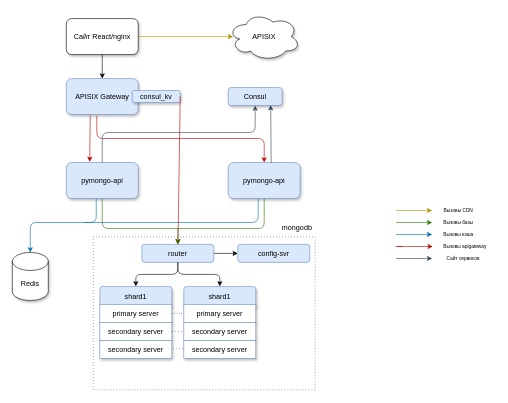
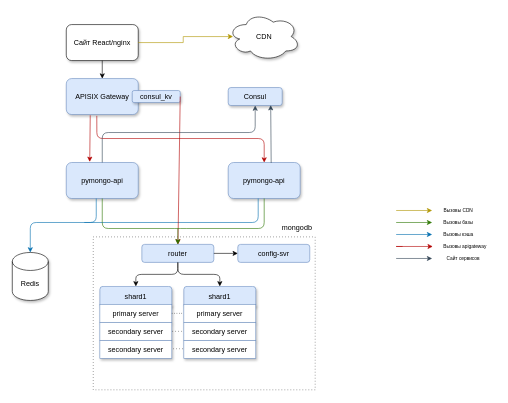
(102, 36) -> (102, 42)
(264, 36) -> (264, 36)
